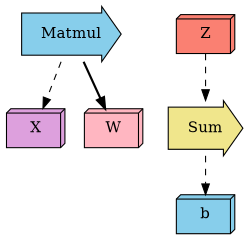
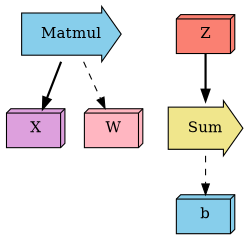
(206, 72) -> (206, 72)
(54, 80) -> (54, 80)
(92, 80) -> (92, 80)
